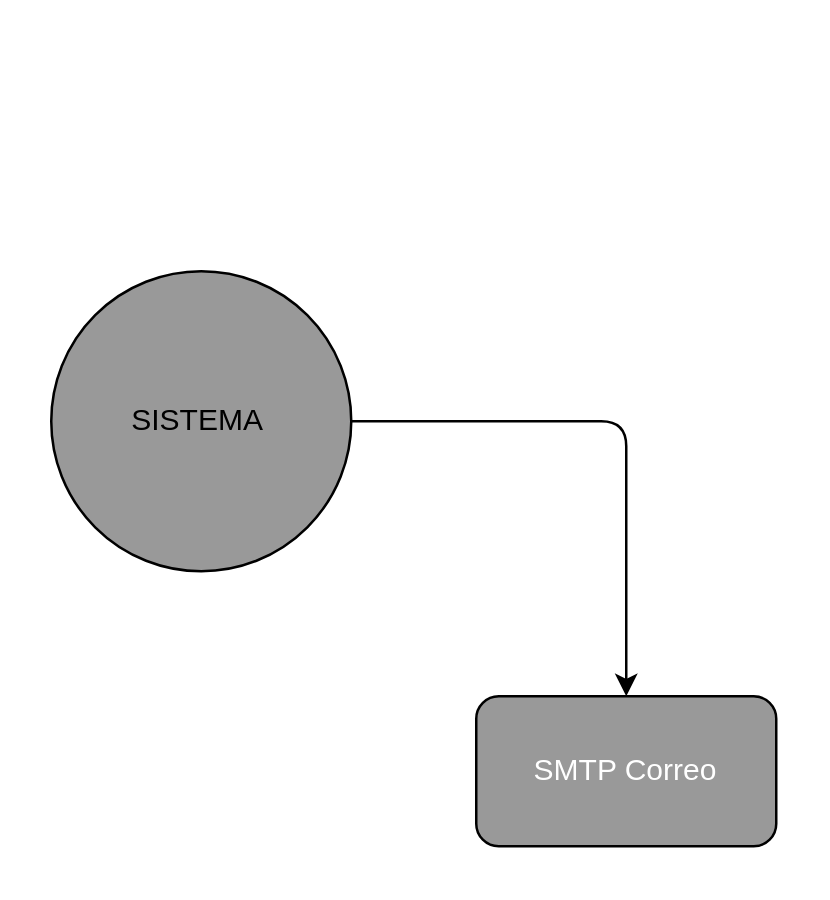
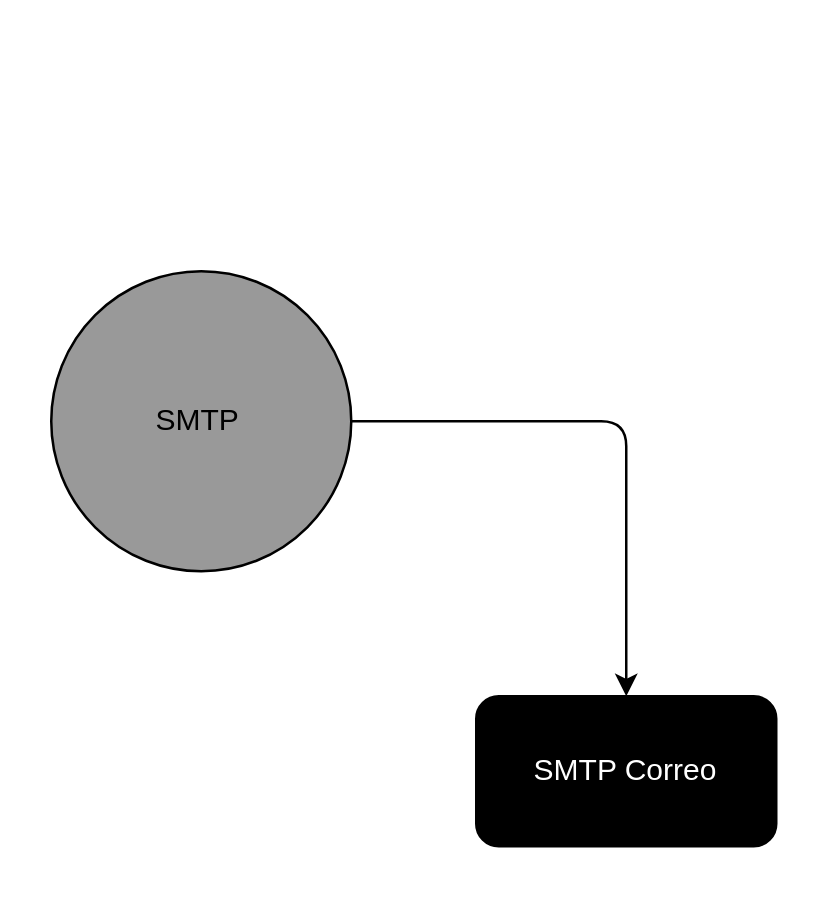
(203, 421) -> (203, 421)
(626, 771) -> (626, 771)
